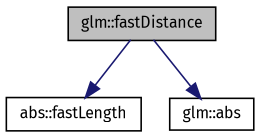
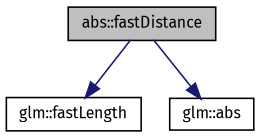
(142, 24) -> (142, 24)
(74, 114) -> (74, 114)
